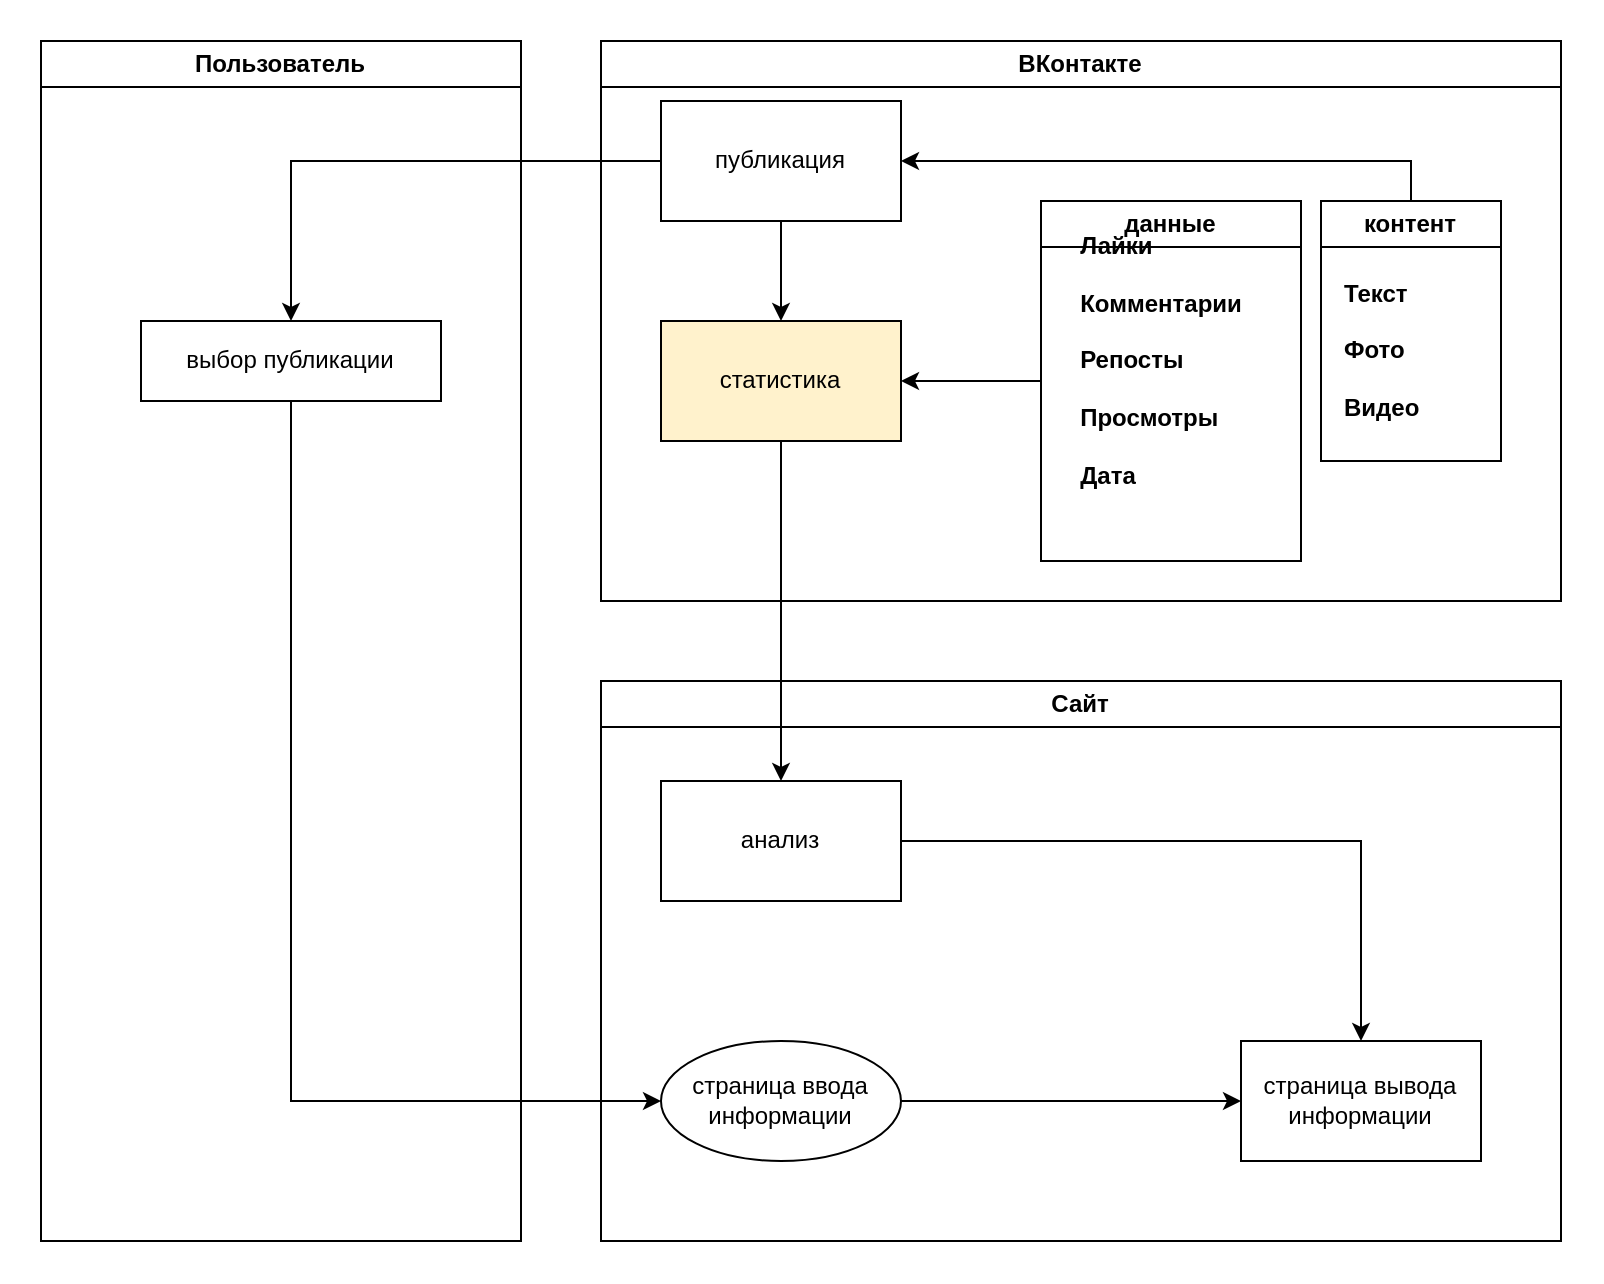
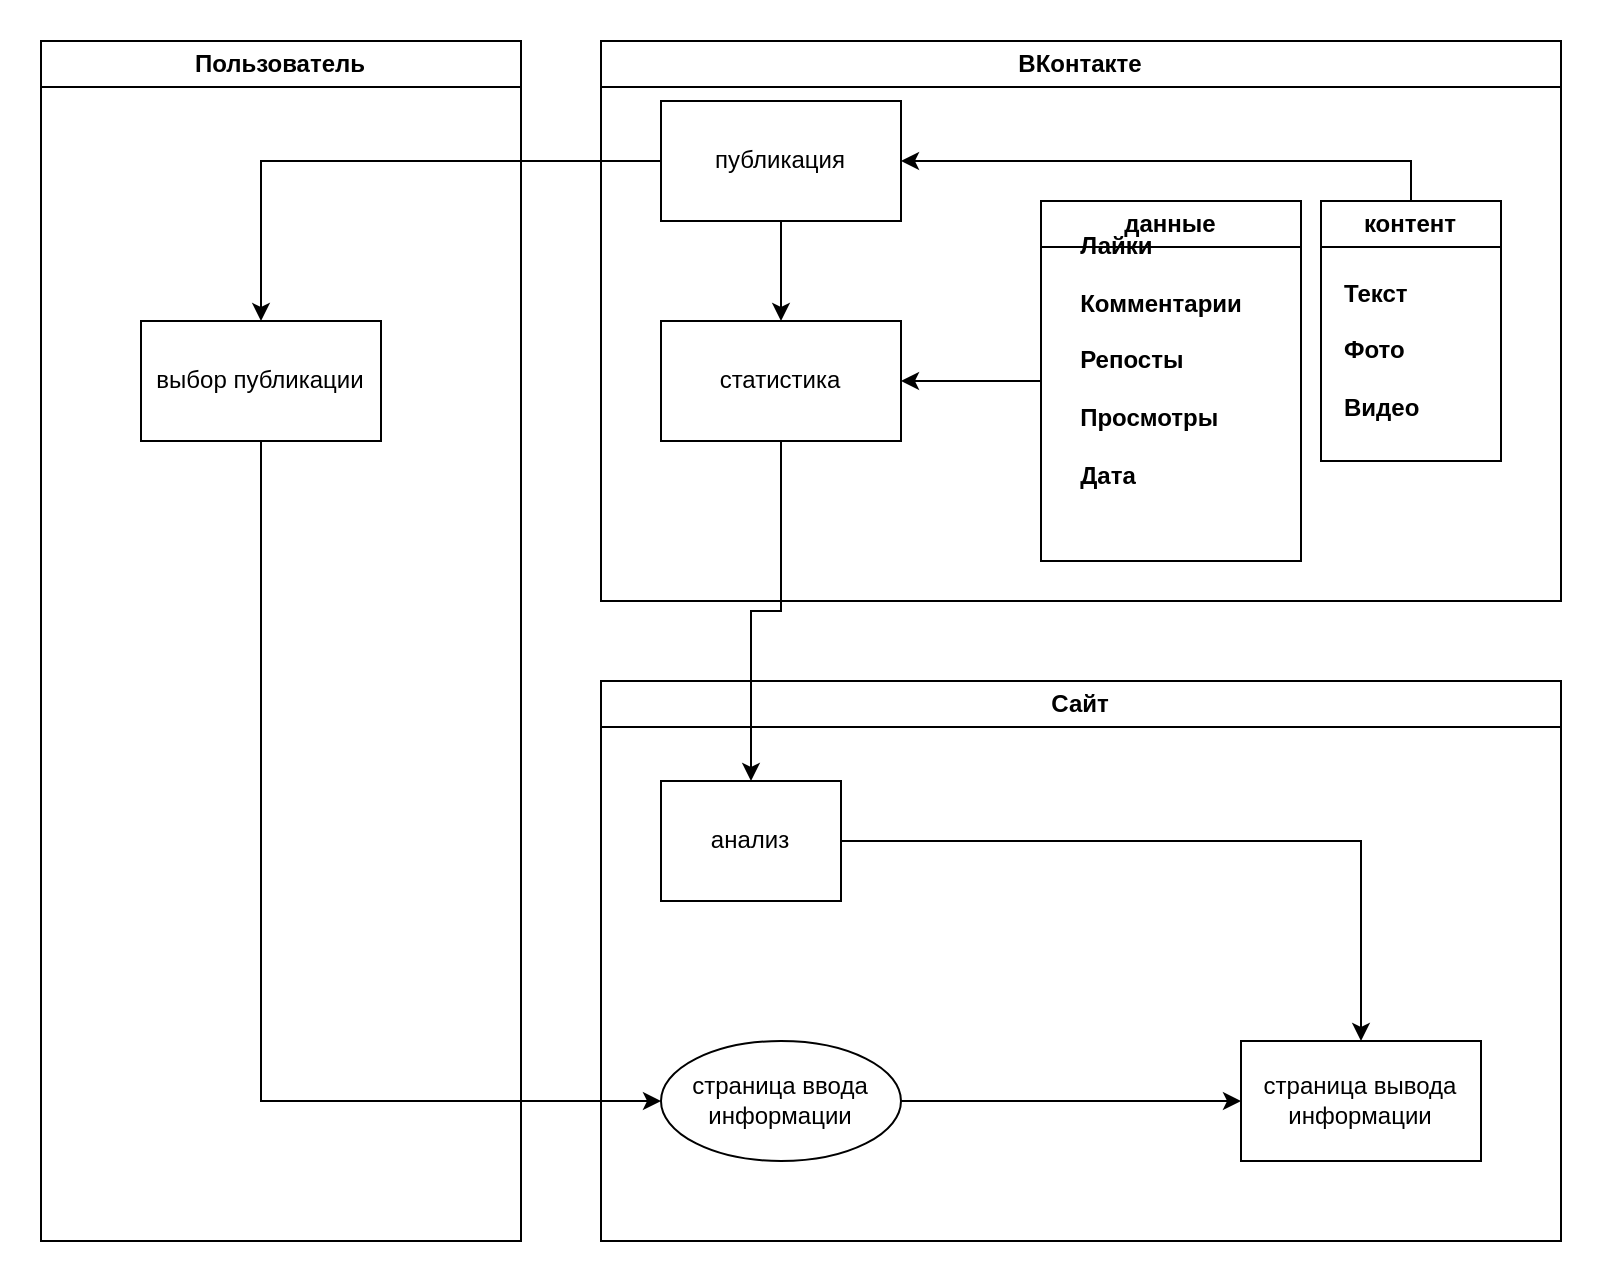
(291, 361) -> (261, 381)
(781, 381) -> (781, 381)
(781, 841) -> (751, 841)
